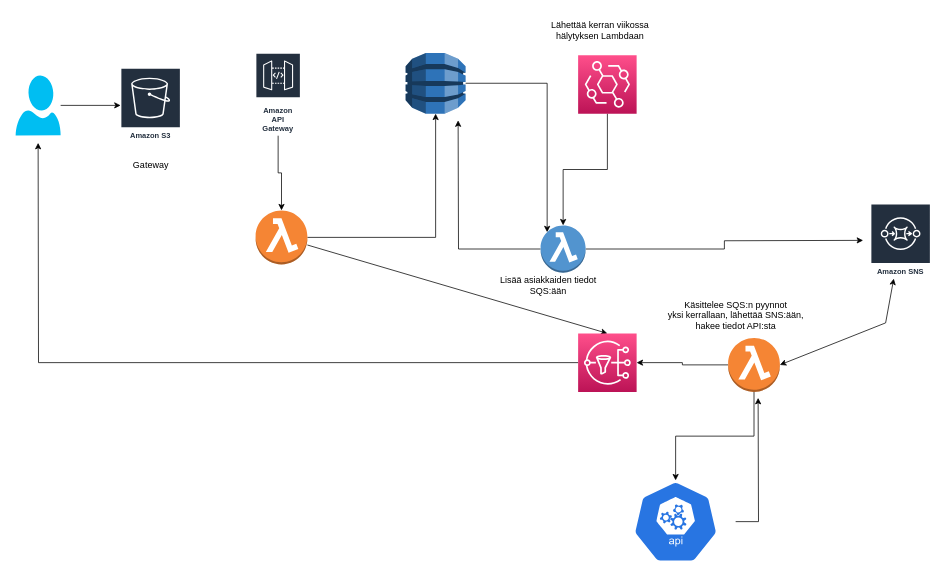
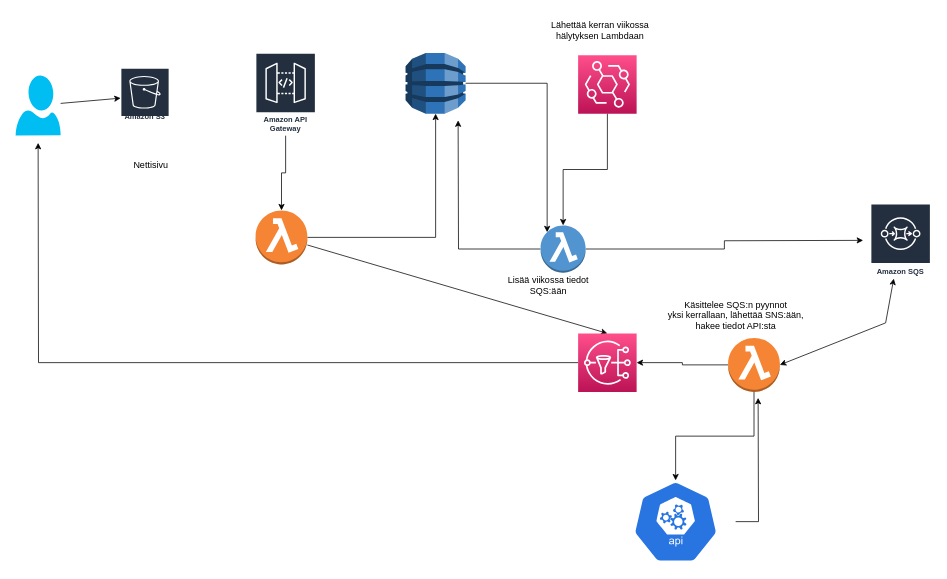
(278, 94) -> (285, 94)
(150, 105) -> (145, 96)
(151, 165) -> (151, 165)
(900, 271) -> (900, 271)
(548, 285) -> (548, 285)
